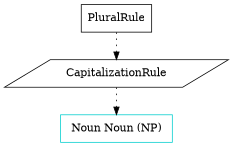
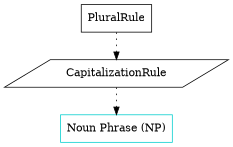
(116, 129) -> (116, 129)
